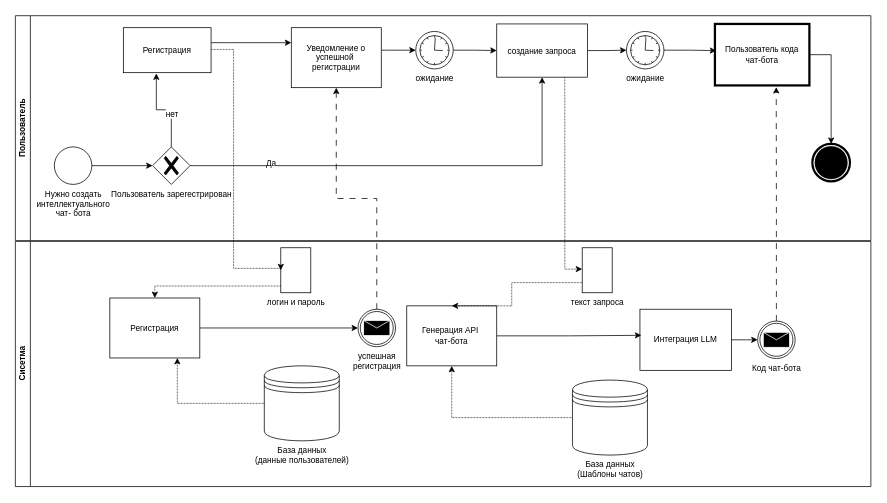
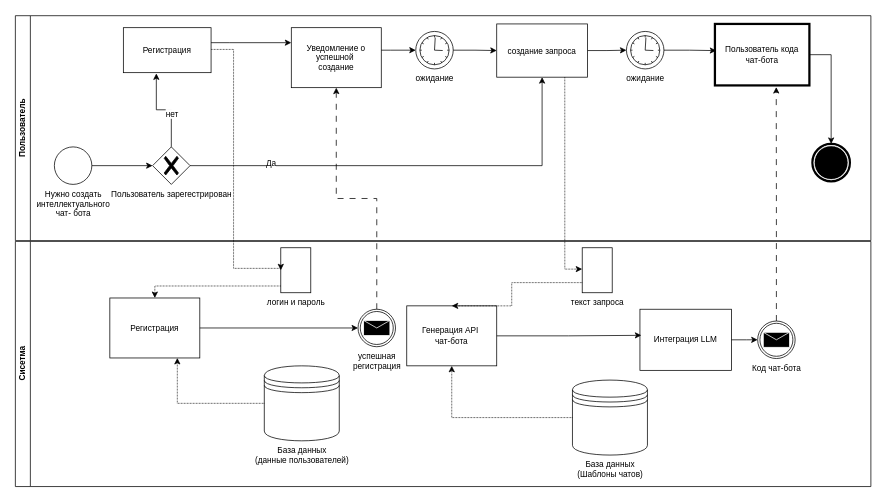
(336, 57) -> (336, 57)
